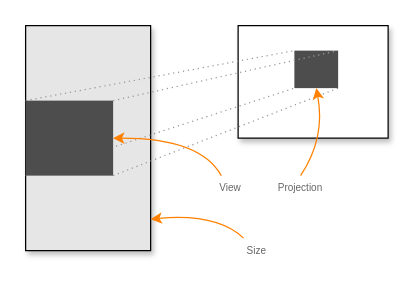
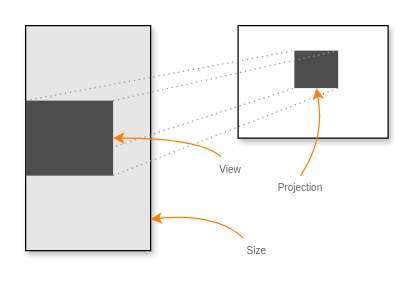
(231, 188) -> (231, 169)
